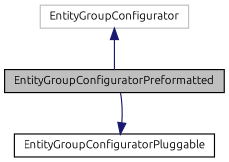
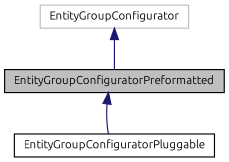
(122, 108) -> (107, 119)
